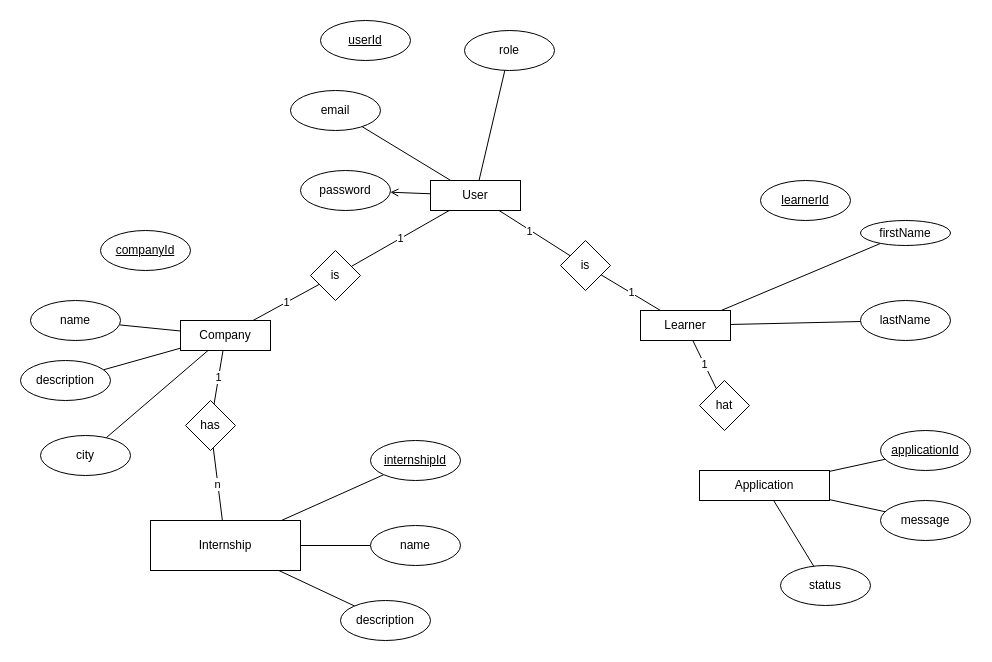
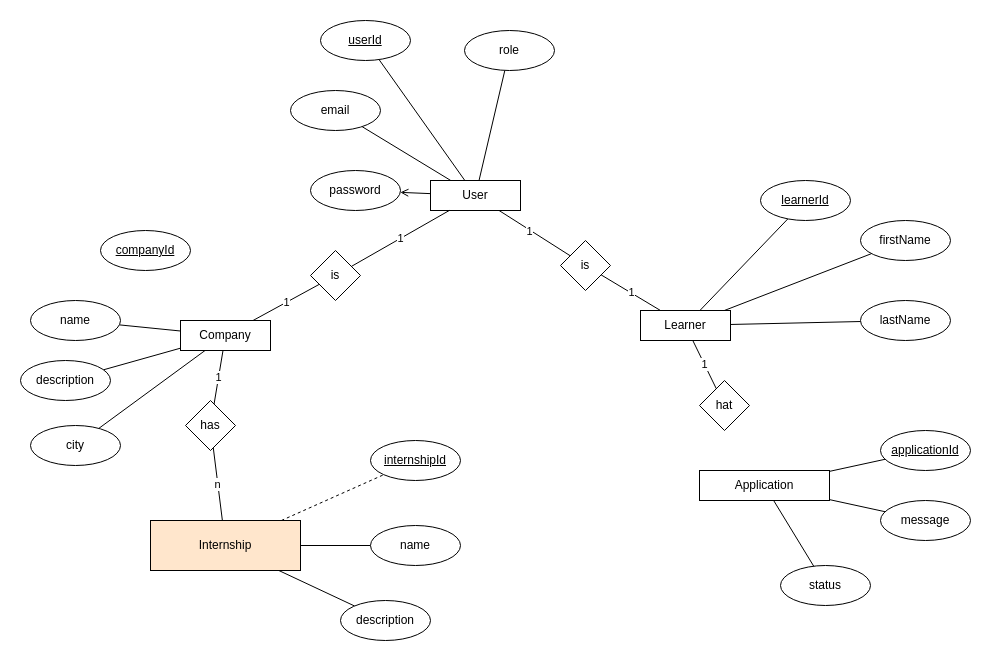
none -> (422, 120)
(346, 191) -> (356, 191)
(906, 233) -> (906, 241)
none -> (744, 265)
(86, 456) -> (76, 446)
(332, 498) -> (332, 498)
(226, 546) -> (226, 546)
